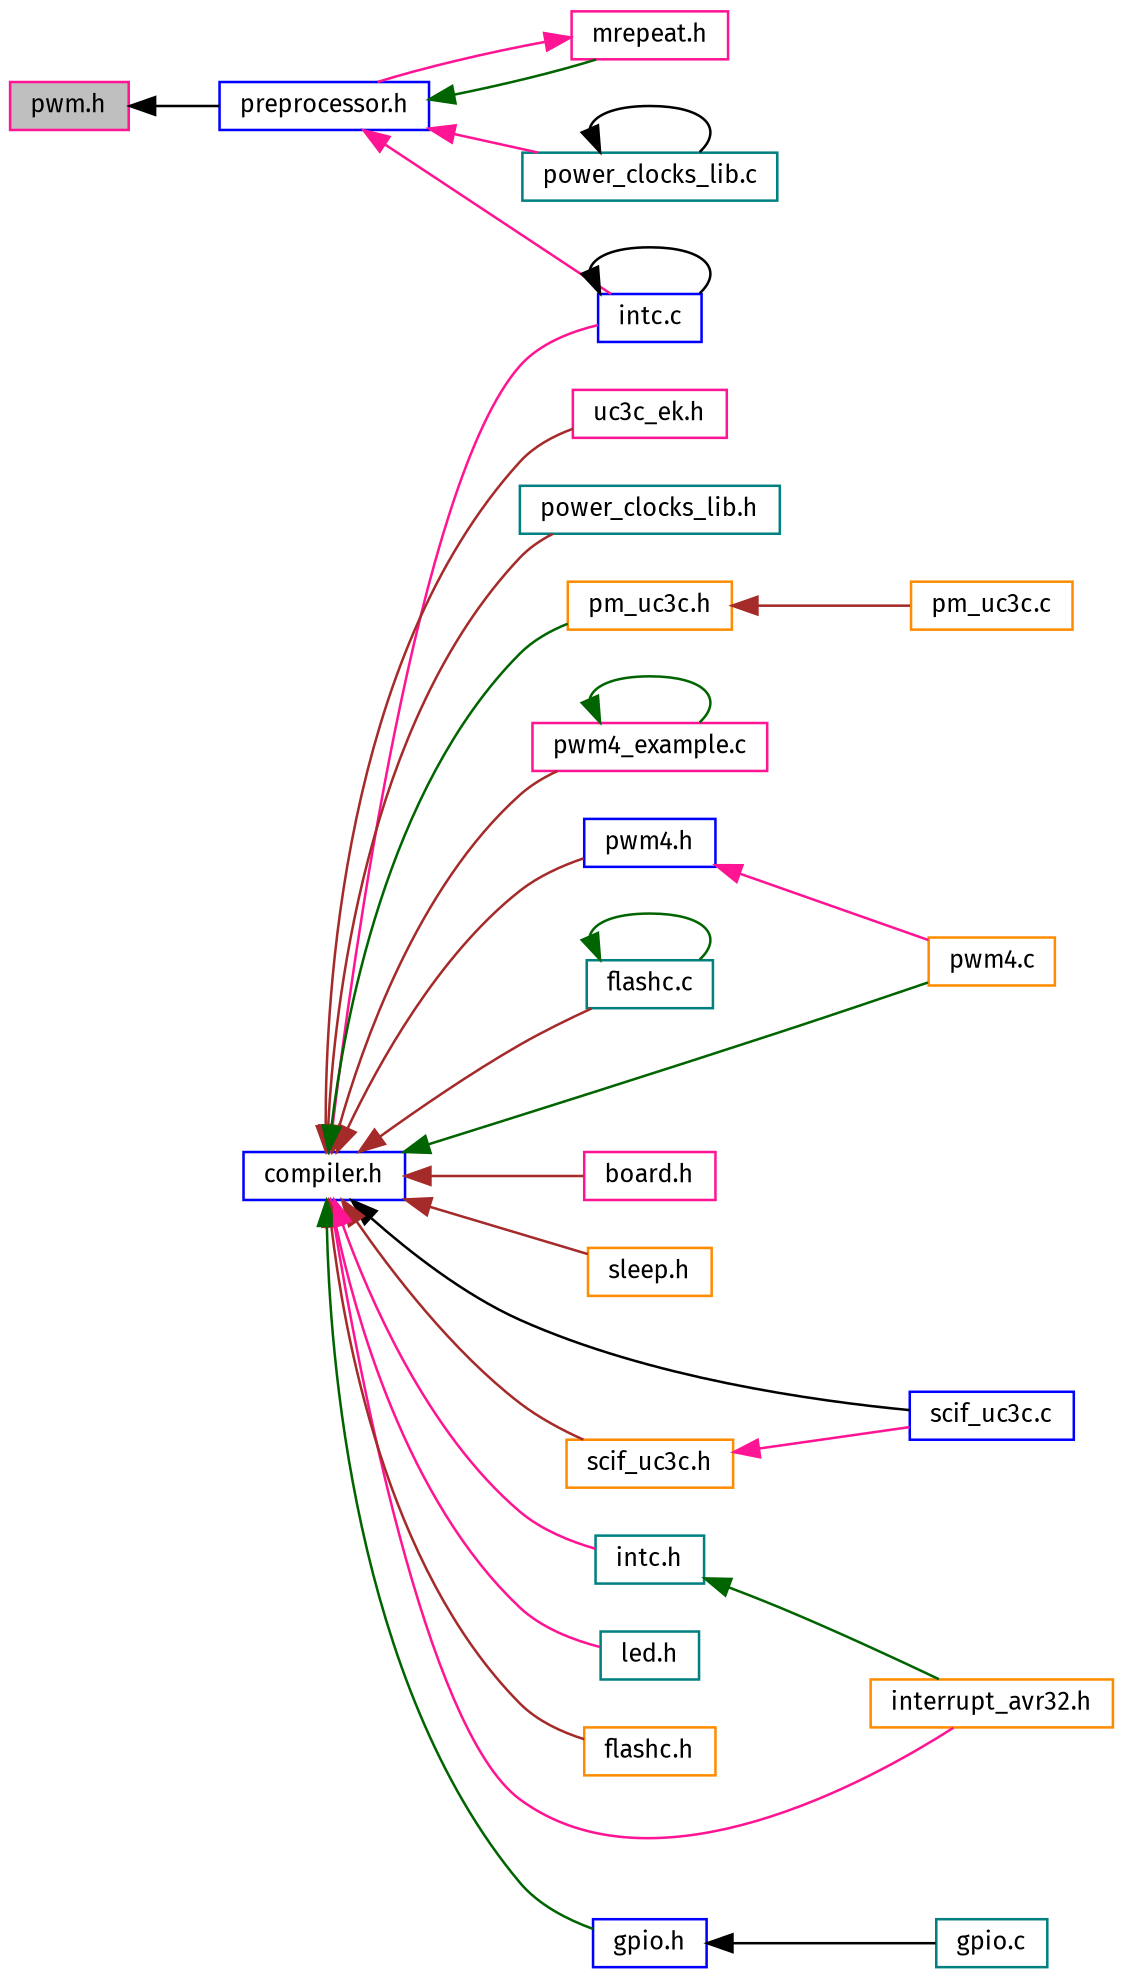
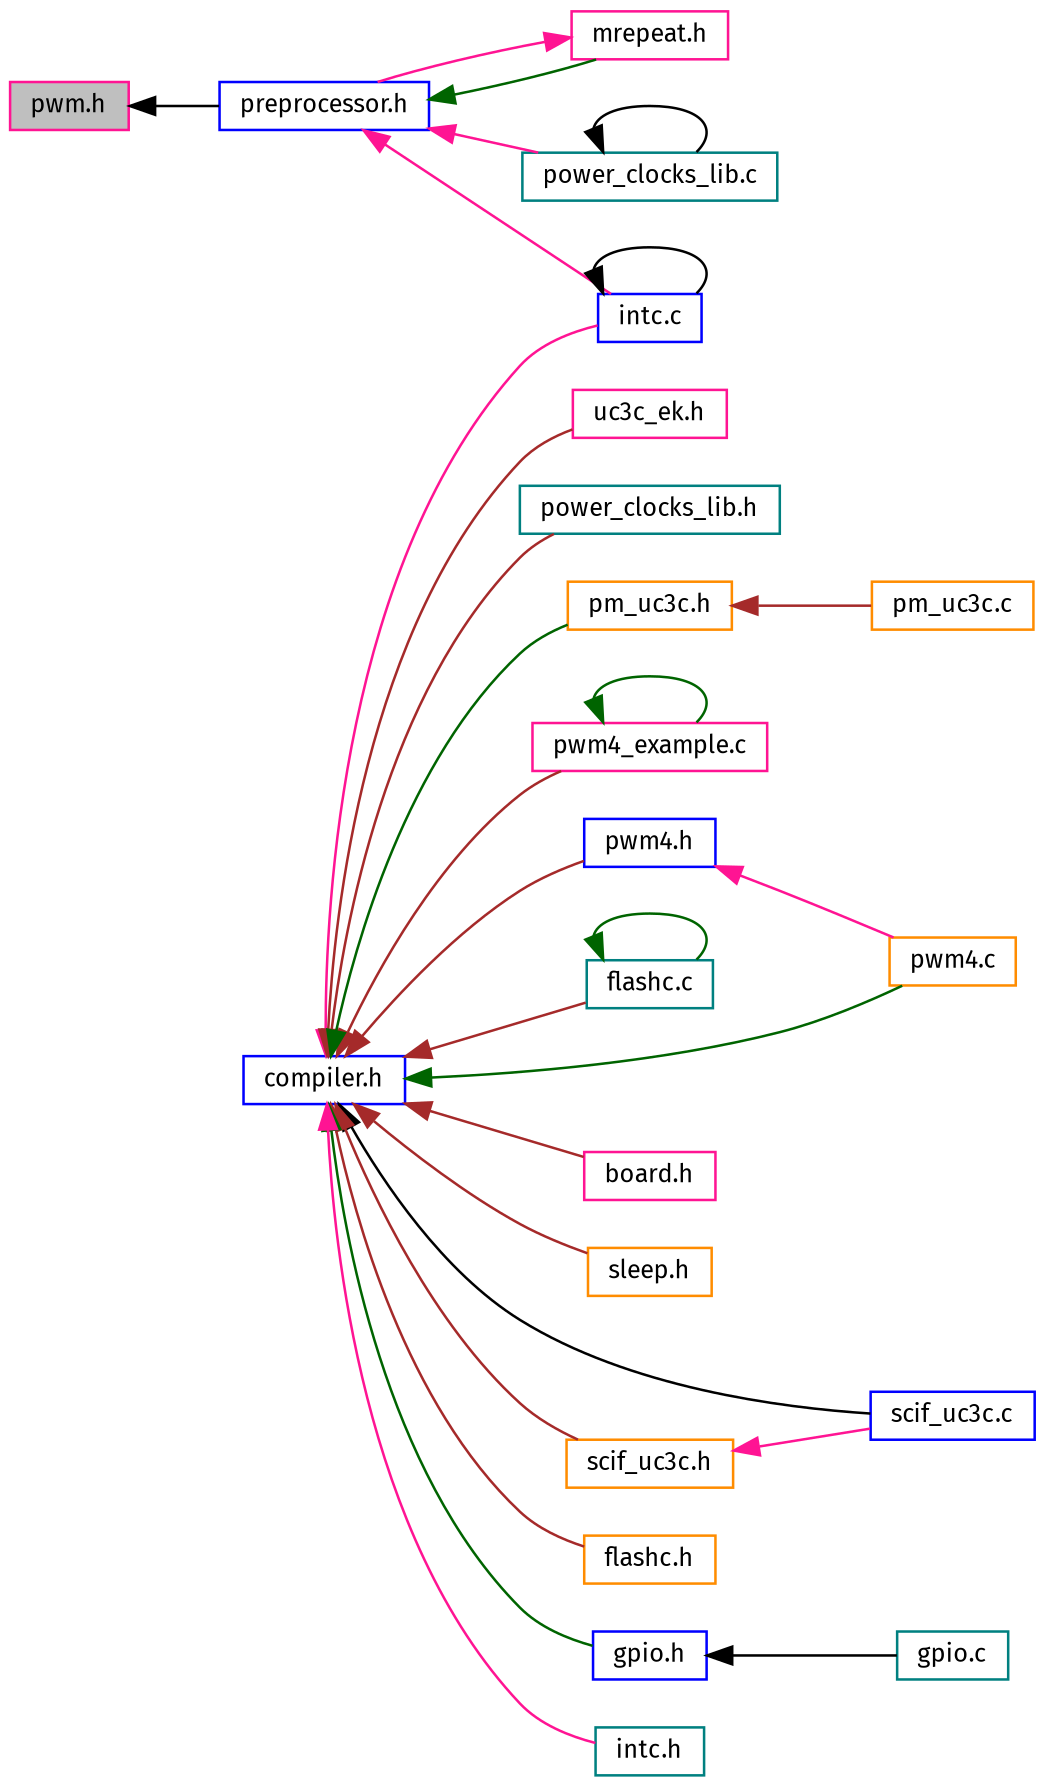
(650, 1655) -> none
(992, 1703) -> none
